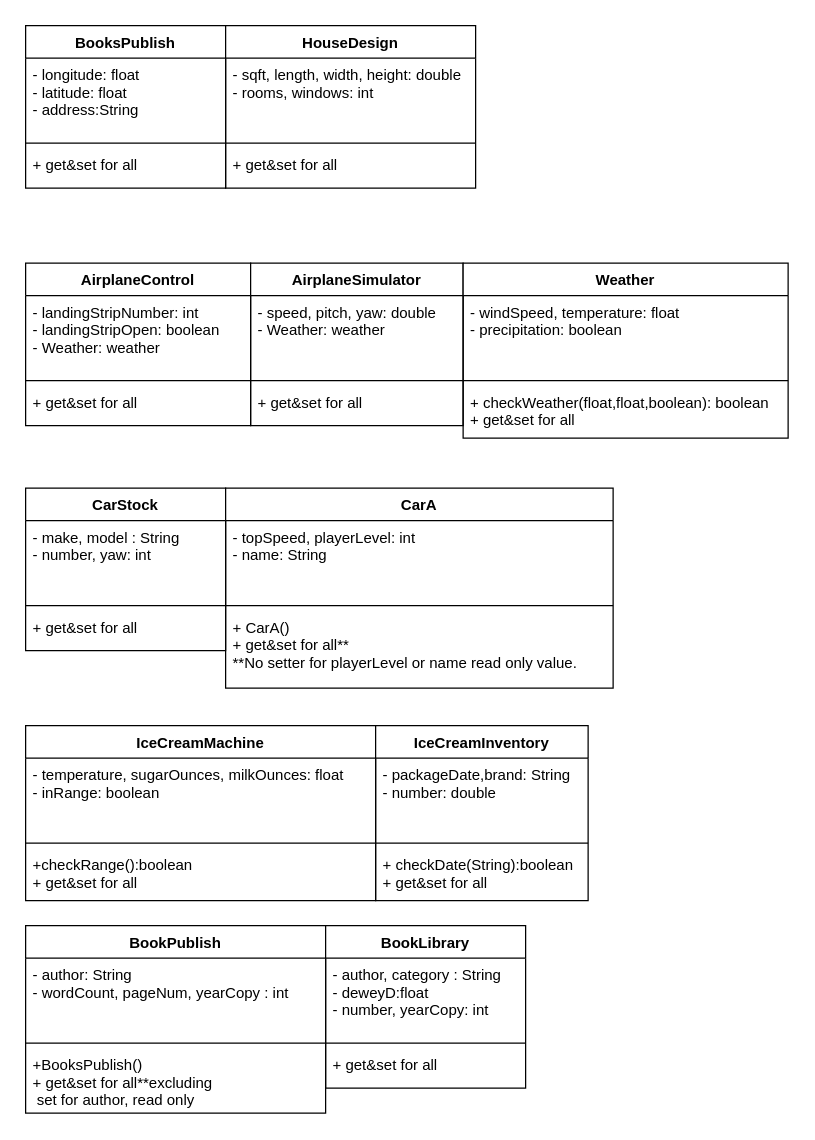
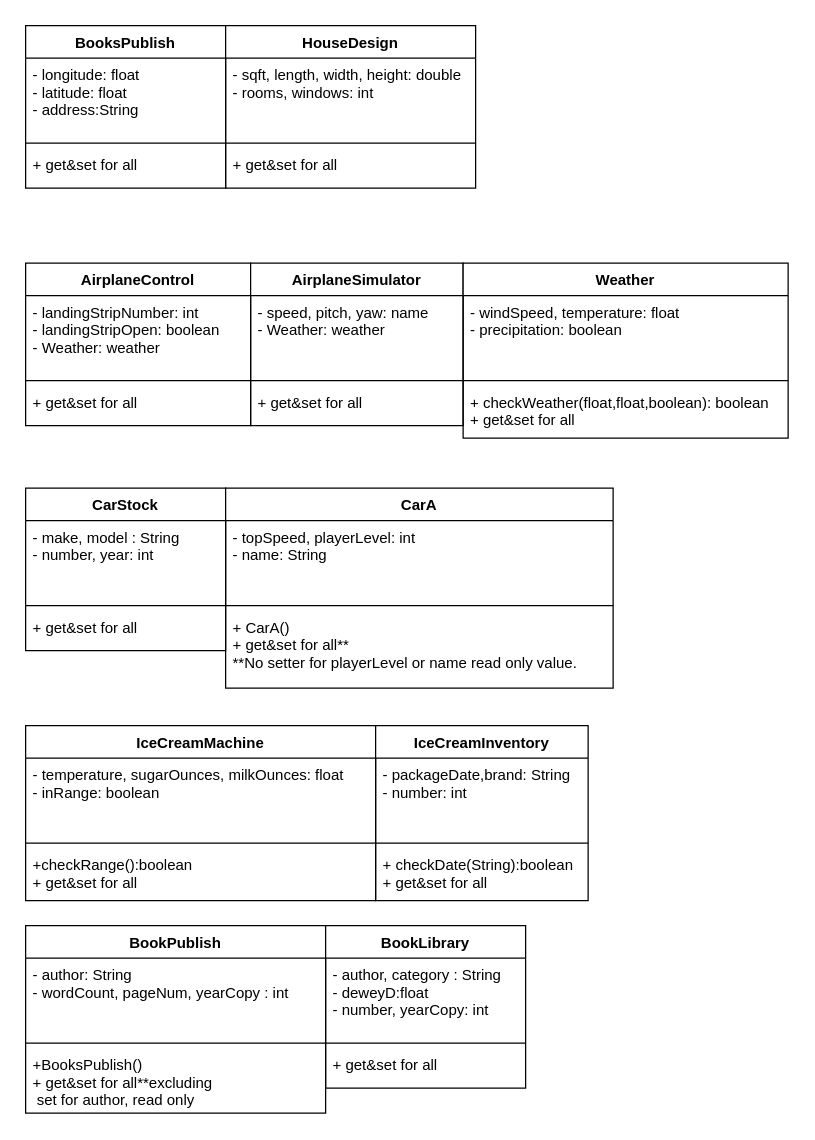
(353, 313) -> (347, 313)
(109, 538) -> (109, 538)
(486, 775) -> (486, 775)
